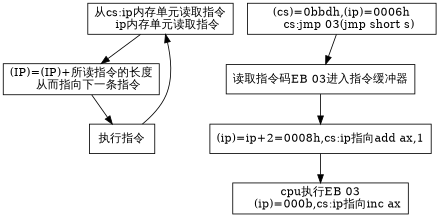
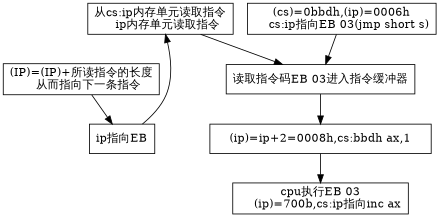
(342, 19) -> (342, 19)
(124, 46) -> (238, 48)
(122, 139) -> (122, 139)
(321, 139) -> (321, 139)
(321, 198) -> (321, 198)
